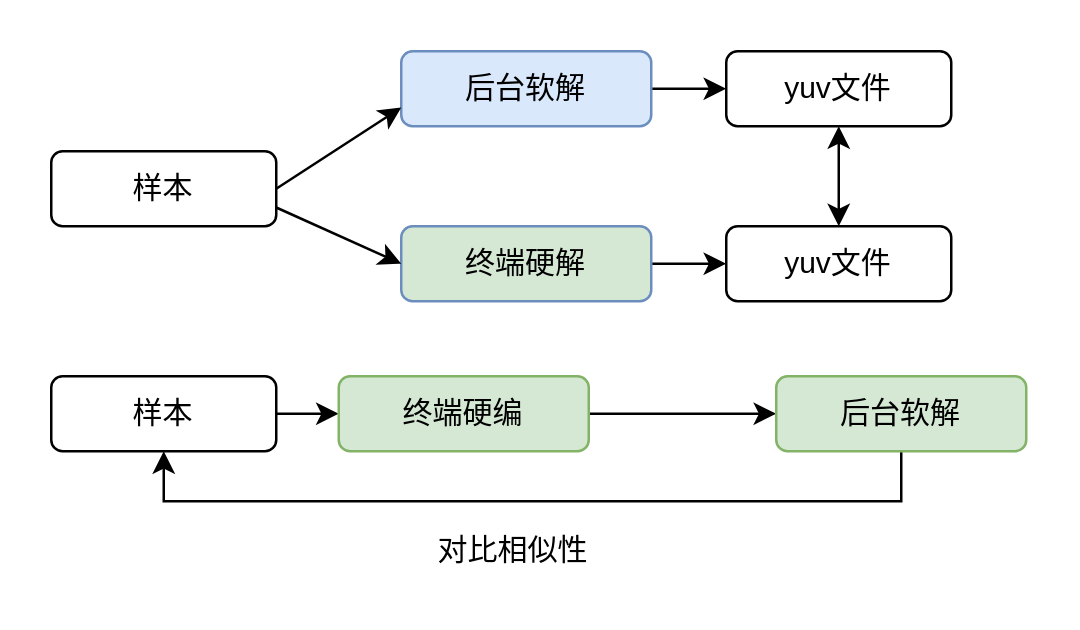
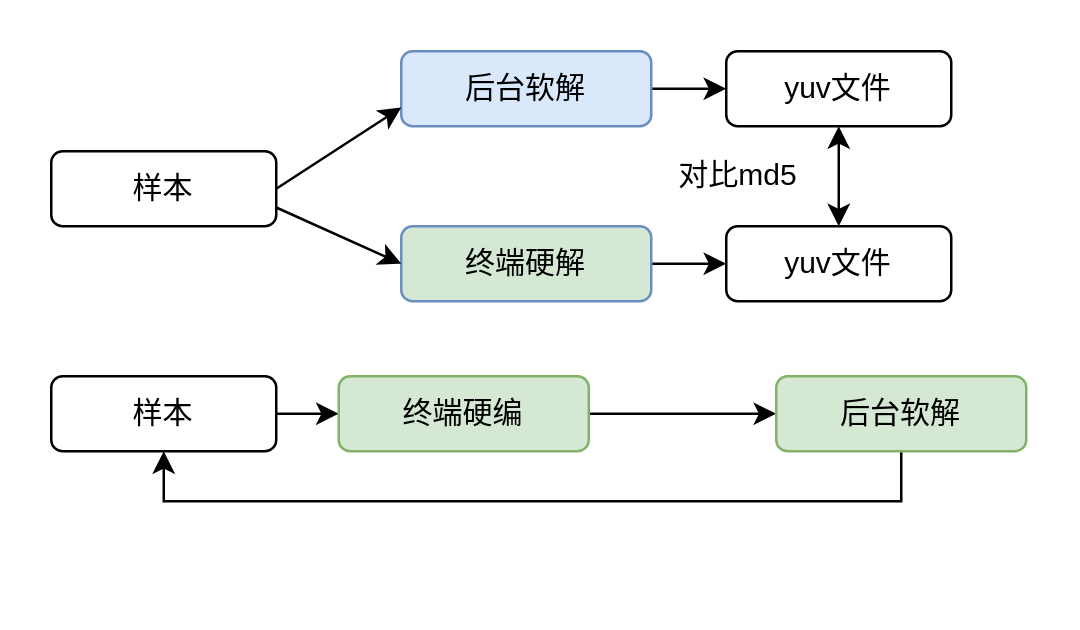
none -> (739, 176)
(514, 551) -> none
